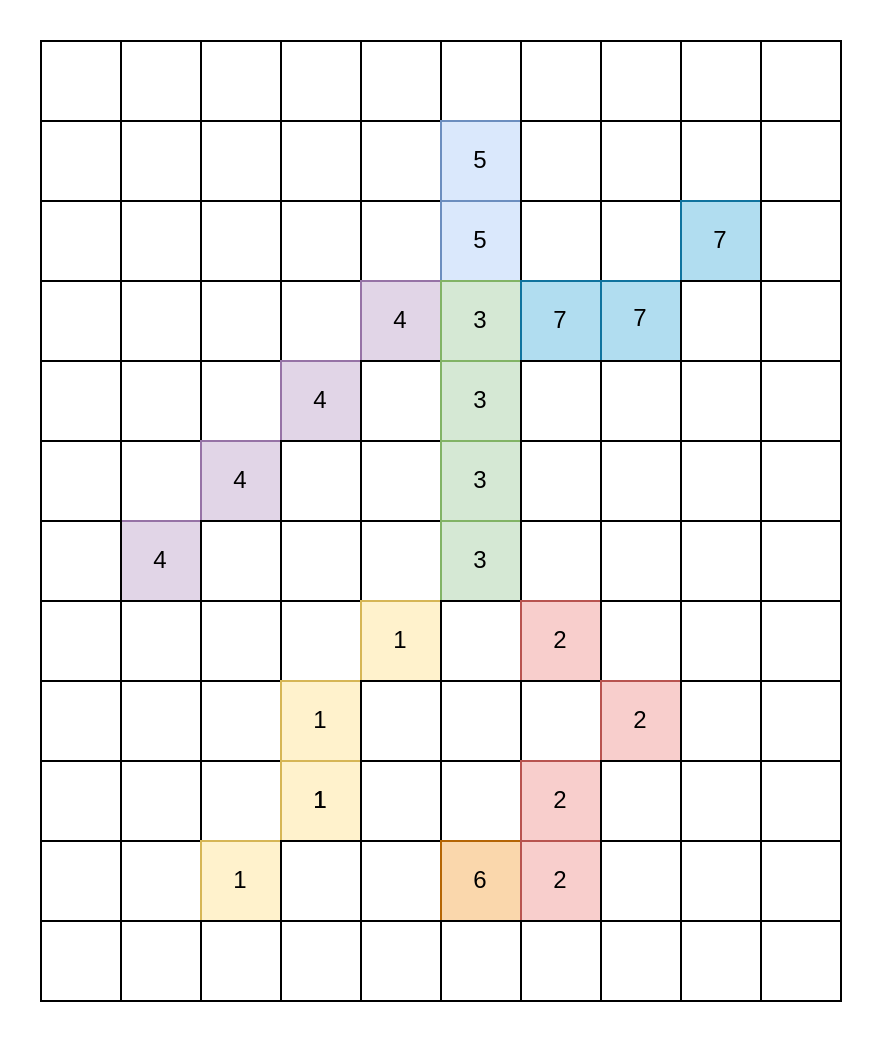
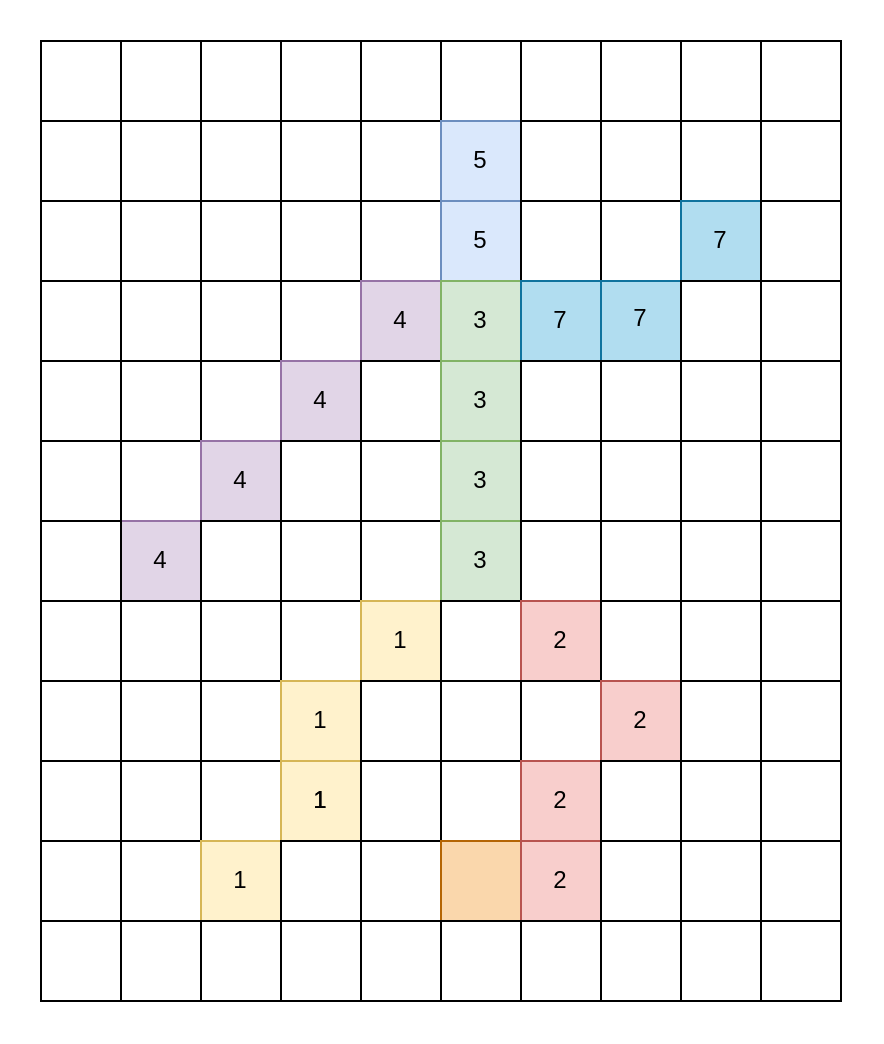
(481, 881) -> none
